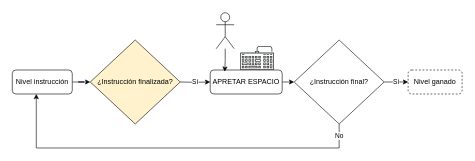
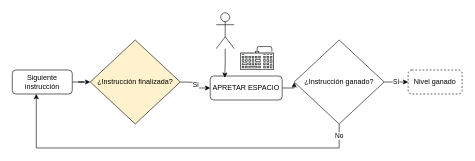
(42, 82) -> (42, 82)
(246, 82) -> (246, 88)
(339, 82) -> (339, 82)
